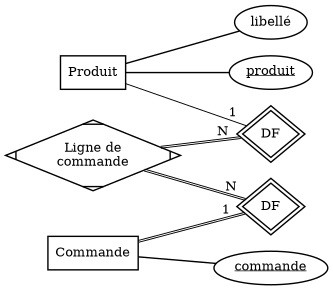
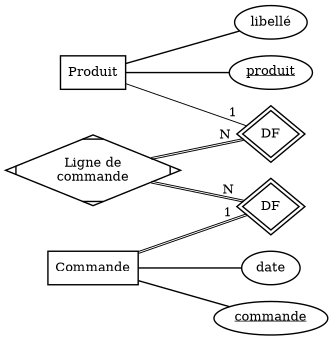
none -> (271, 268)
